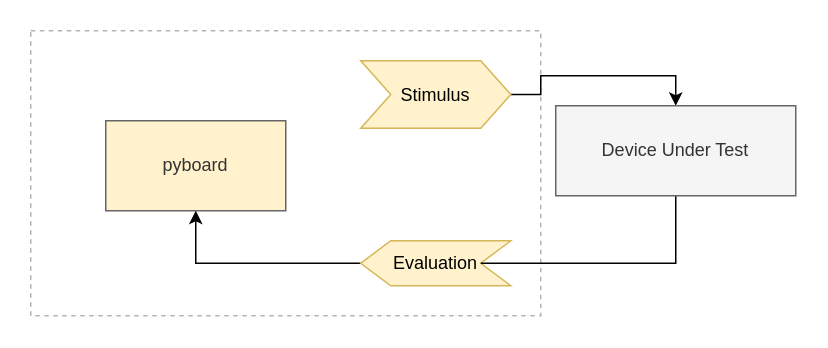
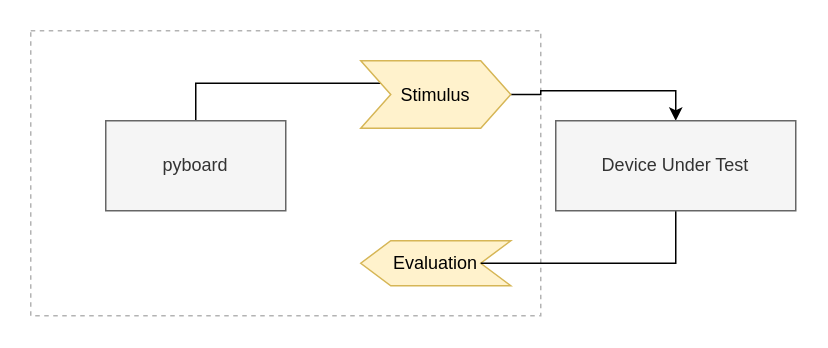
none -> (270, 83)
(676, 151) -> (676, 166)
(196, 166) -> (196, 166)
(258, 263) -> none
